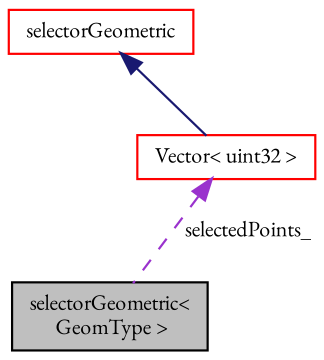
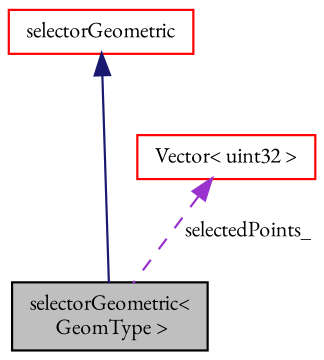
(172, 102) -> (106, 180)
